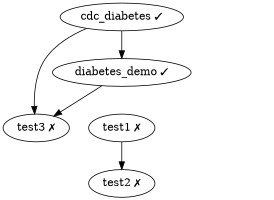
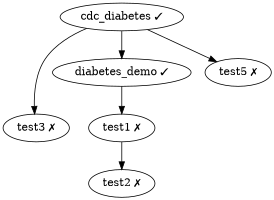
none -> (238, 72)
(81, 99) -> (122, 96)
